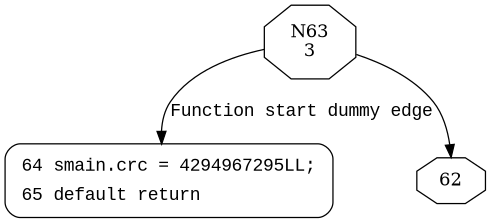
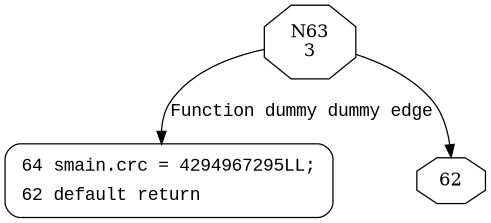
(302, 111) -> (302, 111)
(32, 195) -> (32, 195)
